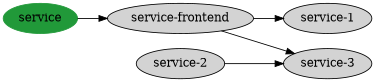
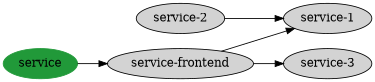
(250, 64) -> (250, 18)
